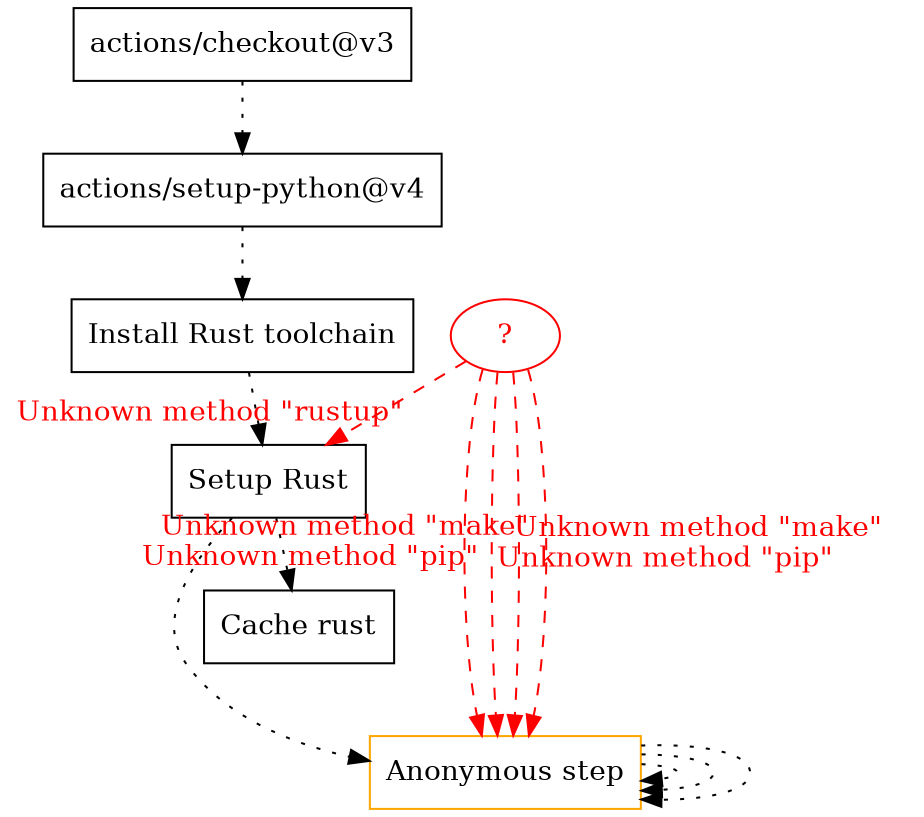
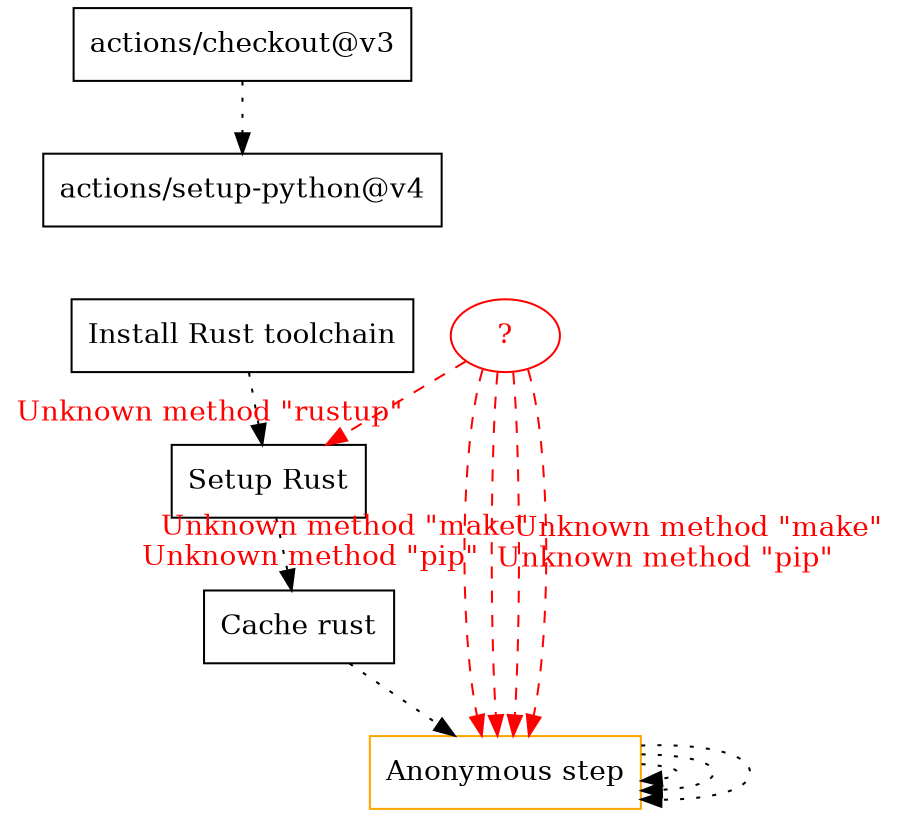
(242, 253) -> none
(194, 674) -> (394, 694)
